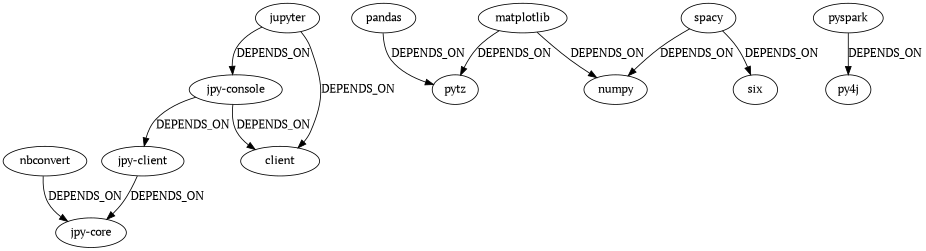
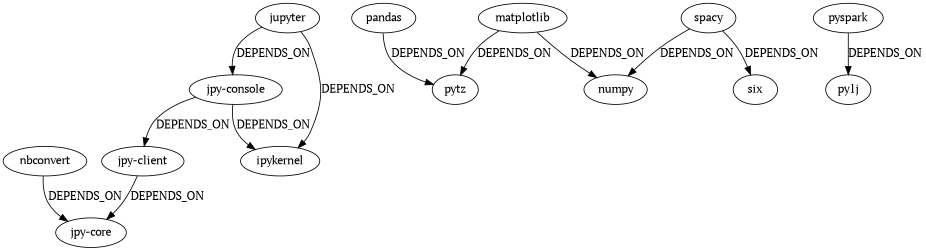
(848, 90) -> (848, 90)
(280, 161) -> (280, 161)
